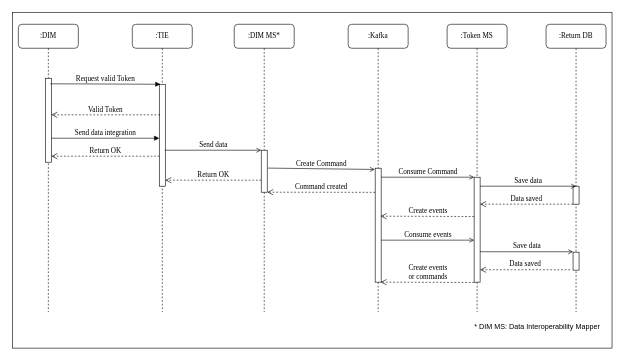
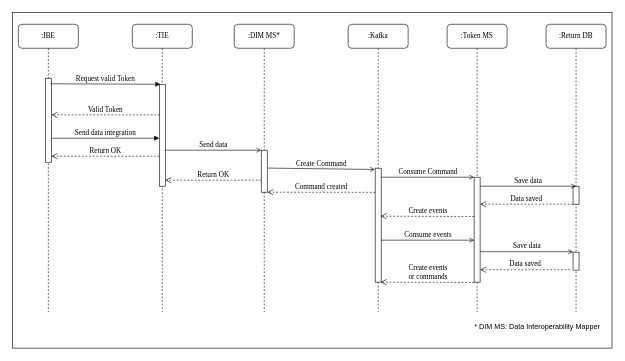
(48, 36) -> (48, 36)
